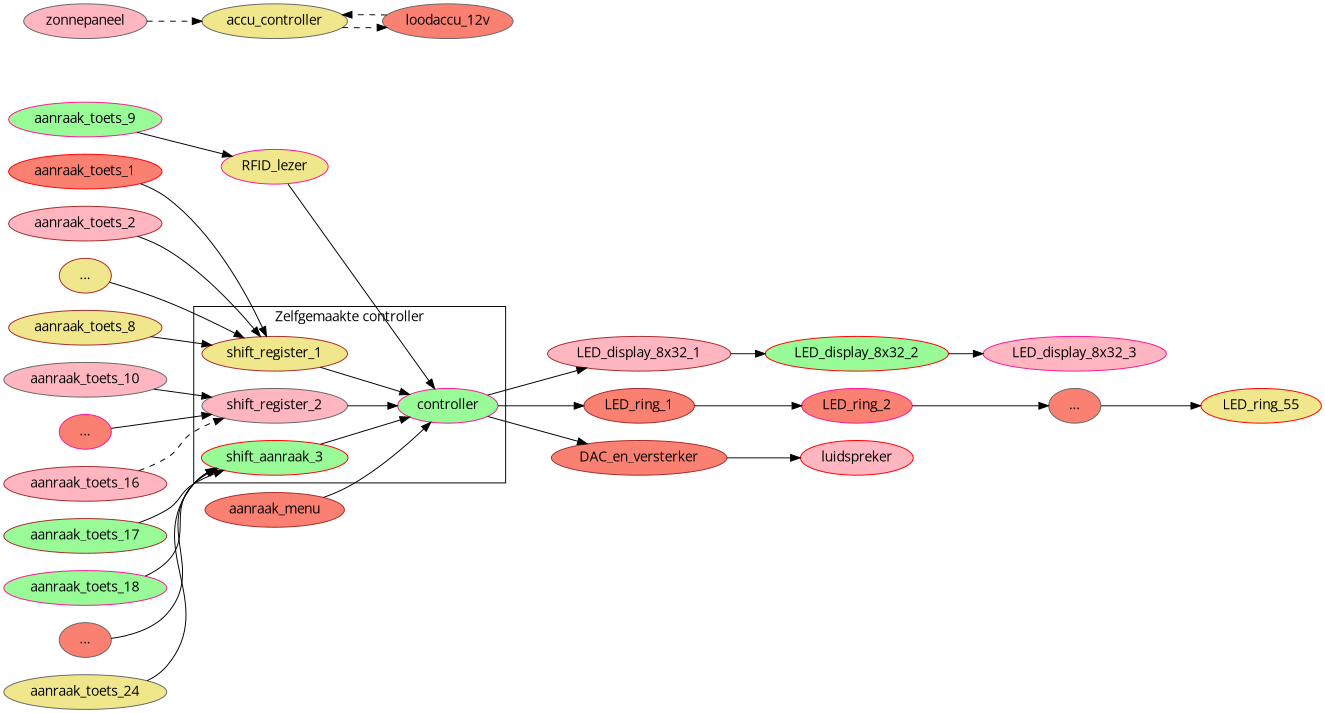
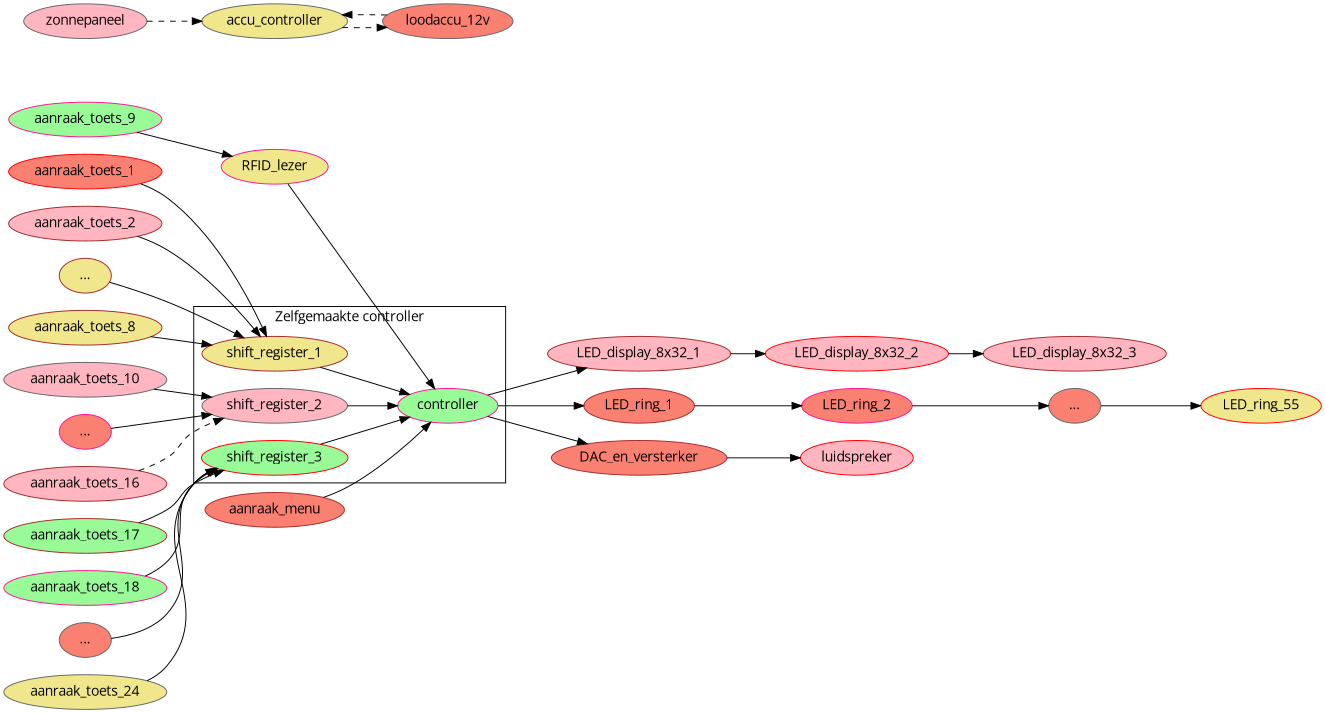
(857, 354) -> (857, 354)
(1075, 354) -> (1075, 354)
(275, 458) -> (275, 458)
